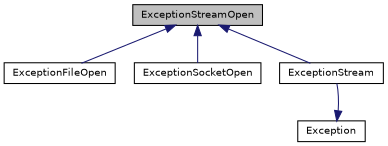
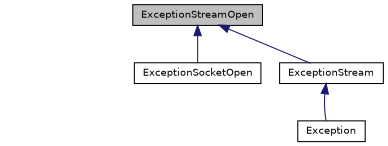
(60, 73) -> none
(338, 97) -> (325, 108)
